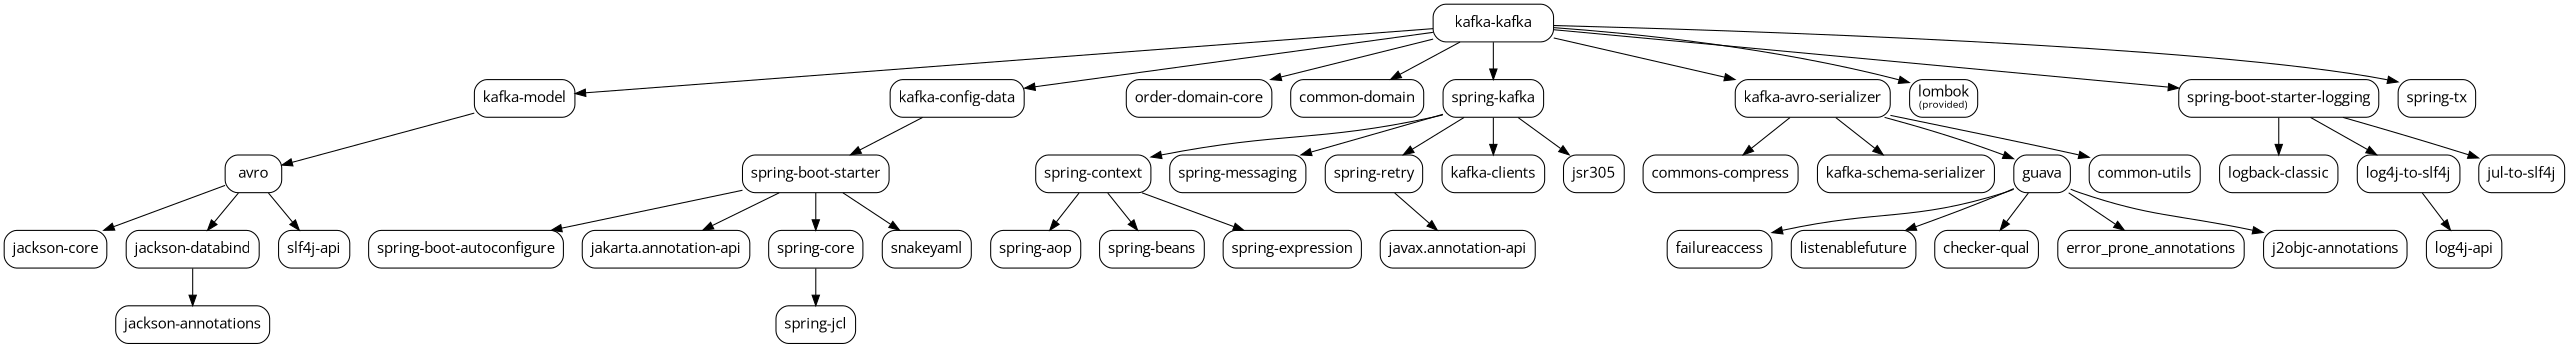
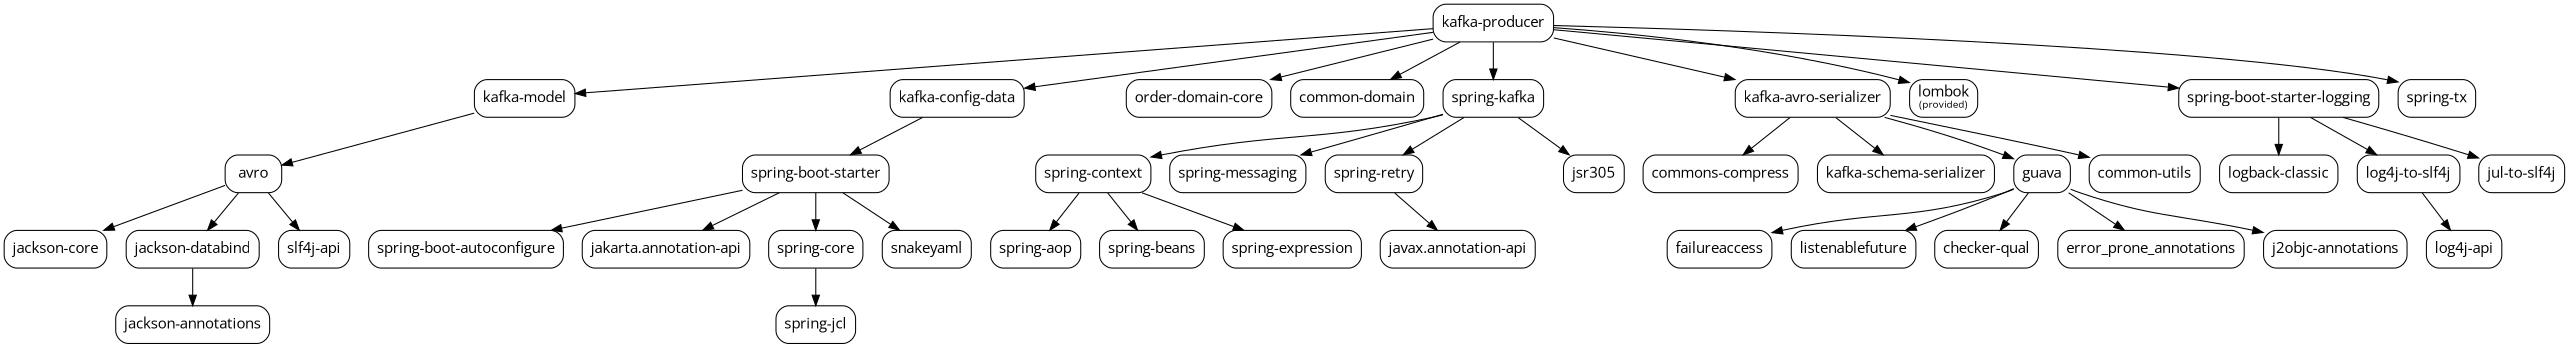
(1493, 23) -> (1493, 23)
(1493, 174) -> none
